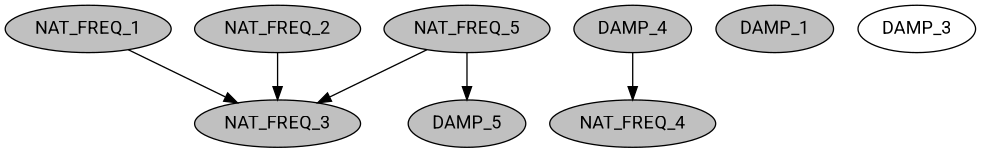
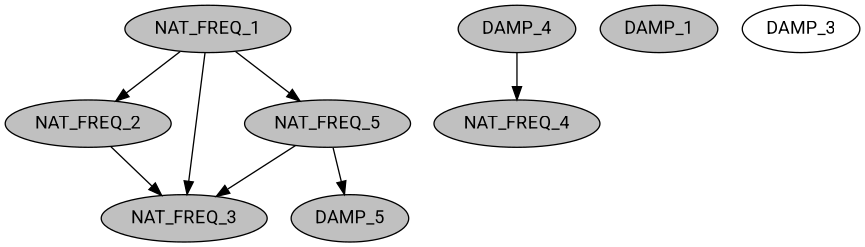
none -> (153, 72)
none -> (263, 72)
